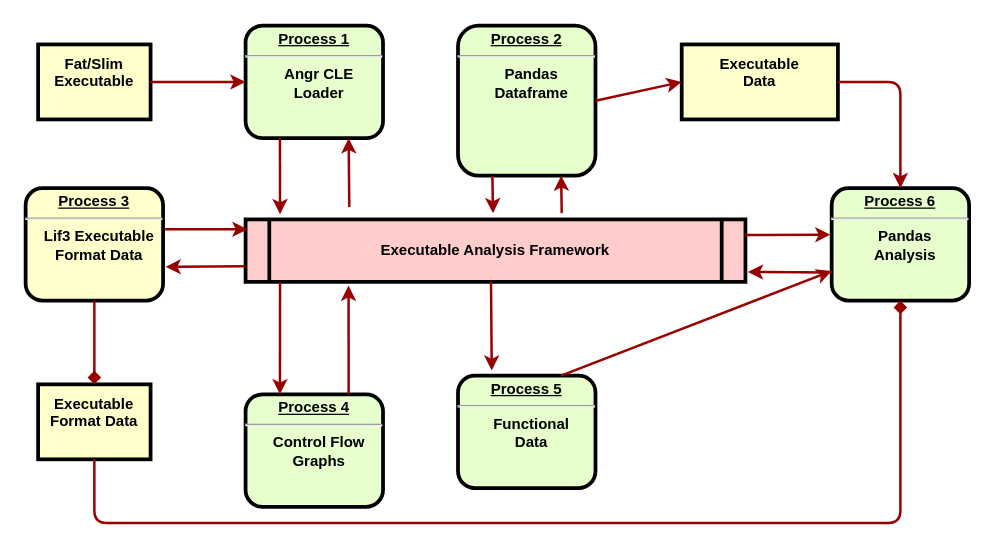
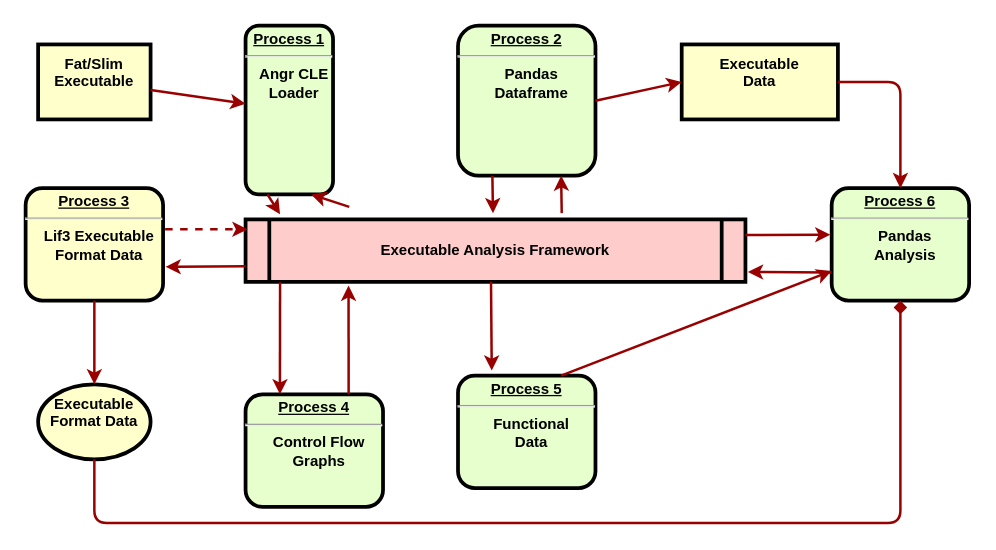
(314, 82) -> (289, 110)
(204, 229) -> (204, 229)
(94, 371) -> (94, 372)
(94, 422) -> (94, 422)
